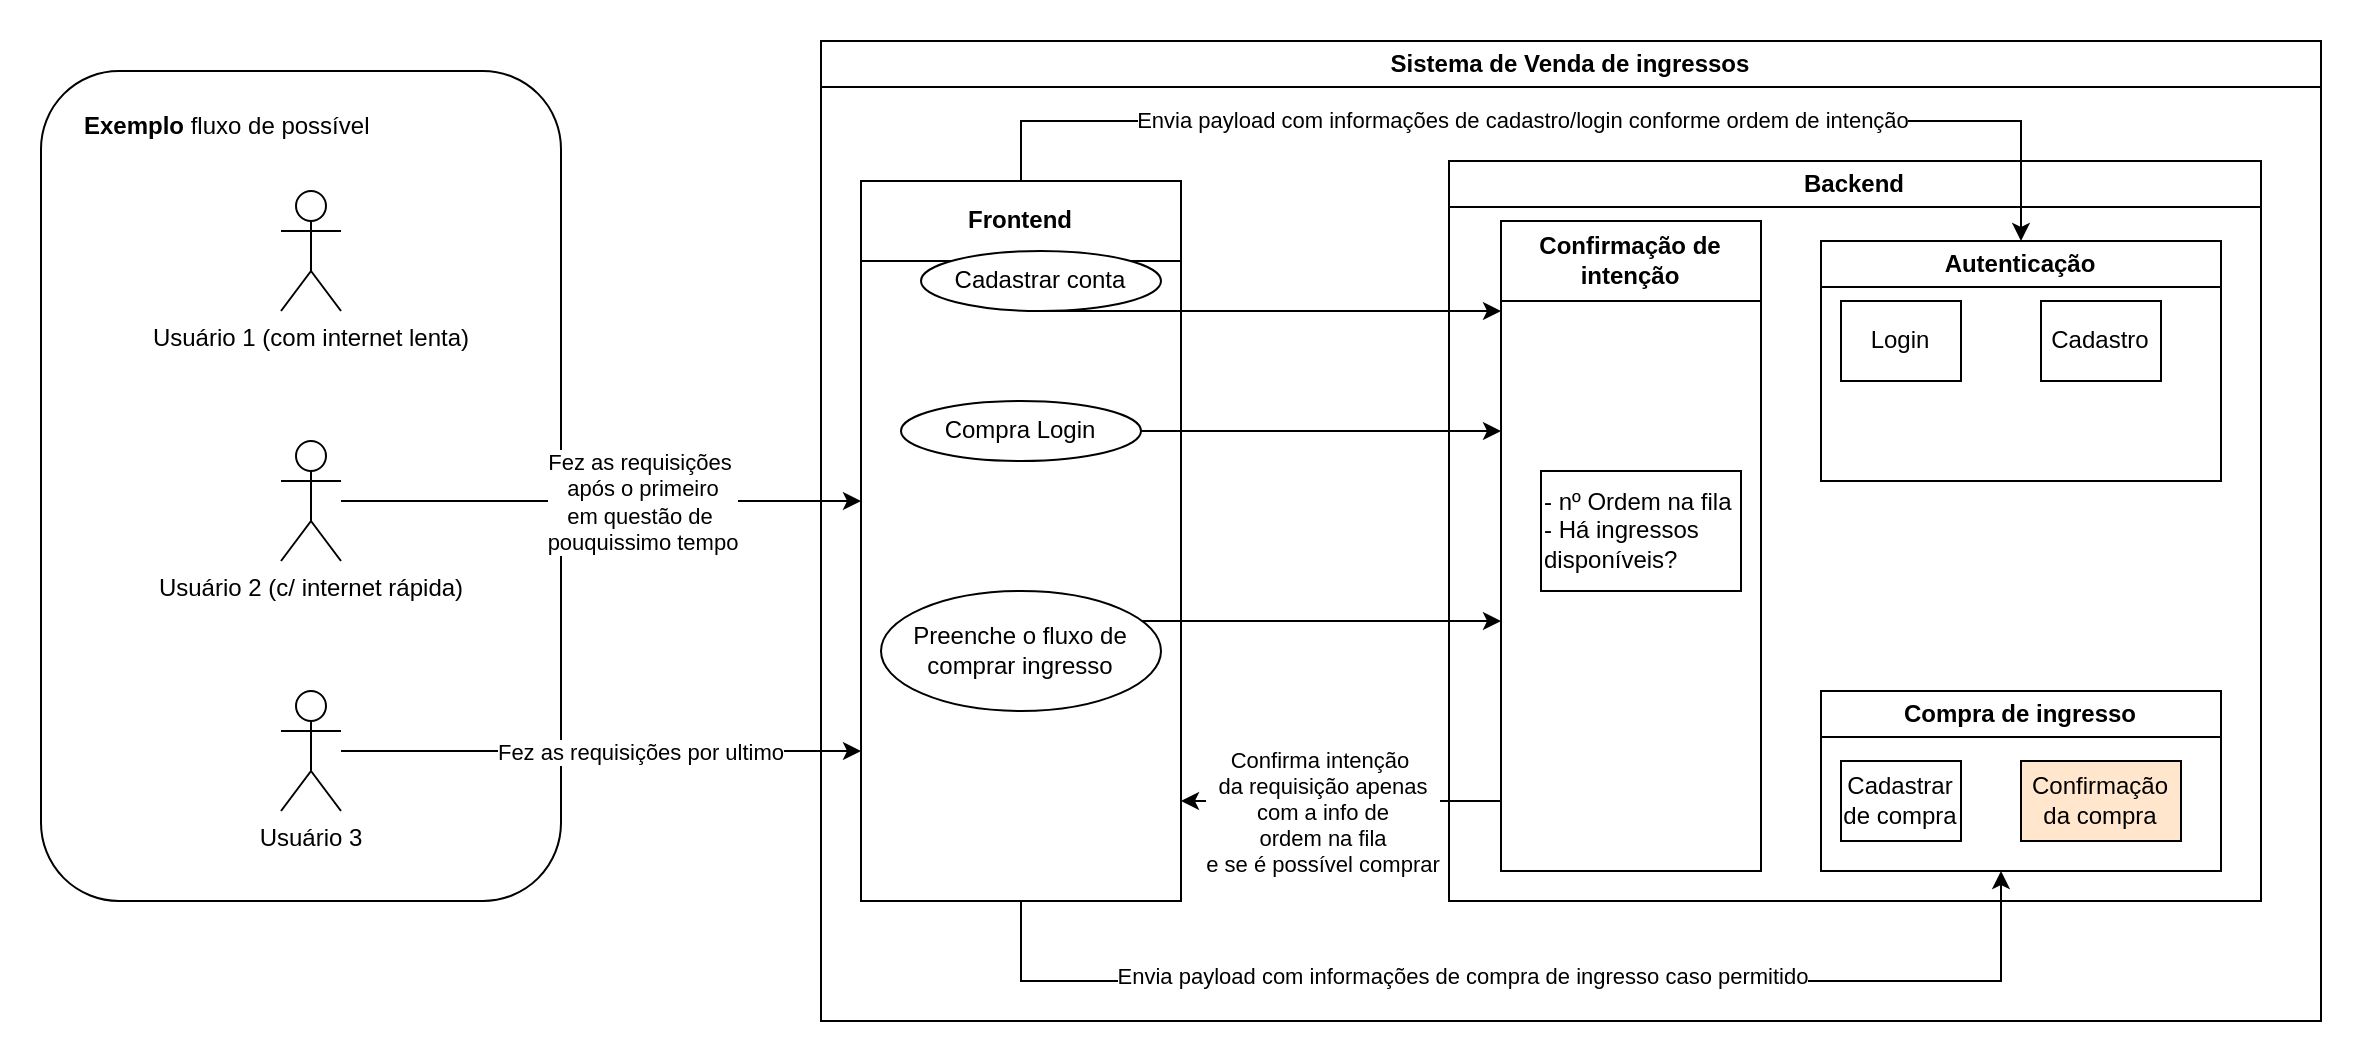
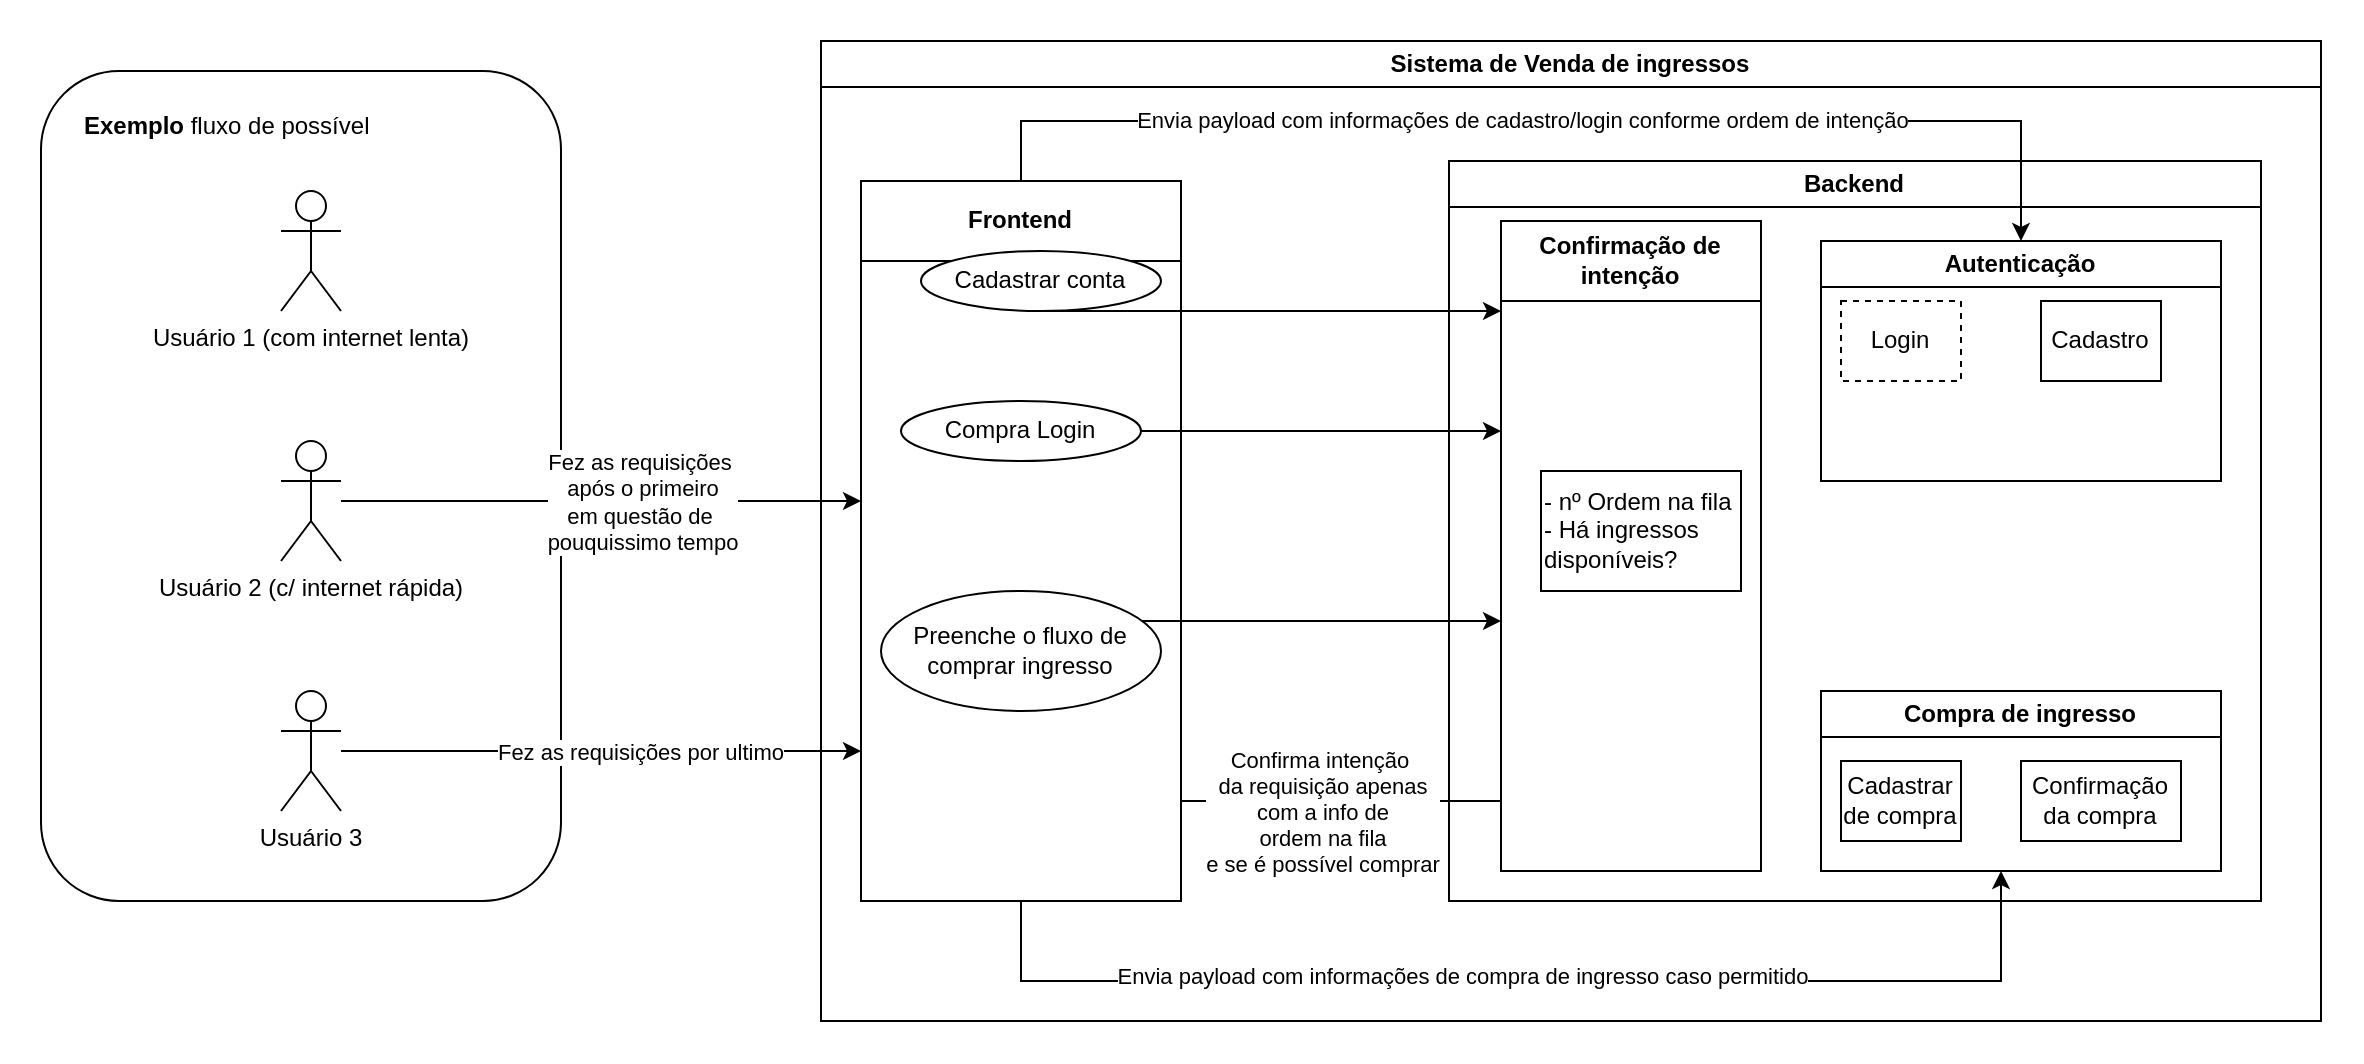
(1901, 341) -> (1901, 341)
(1196, 801) -> (1191, 801)
(2101, 801) -> (2101, 801)
